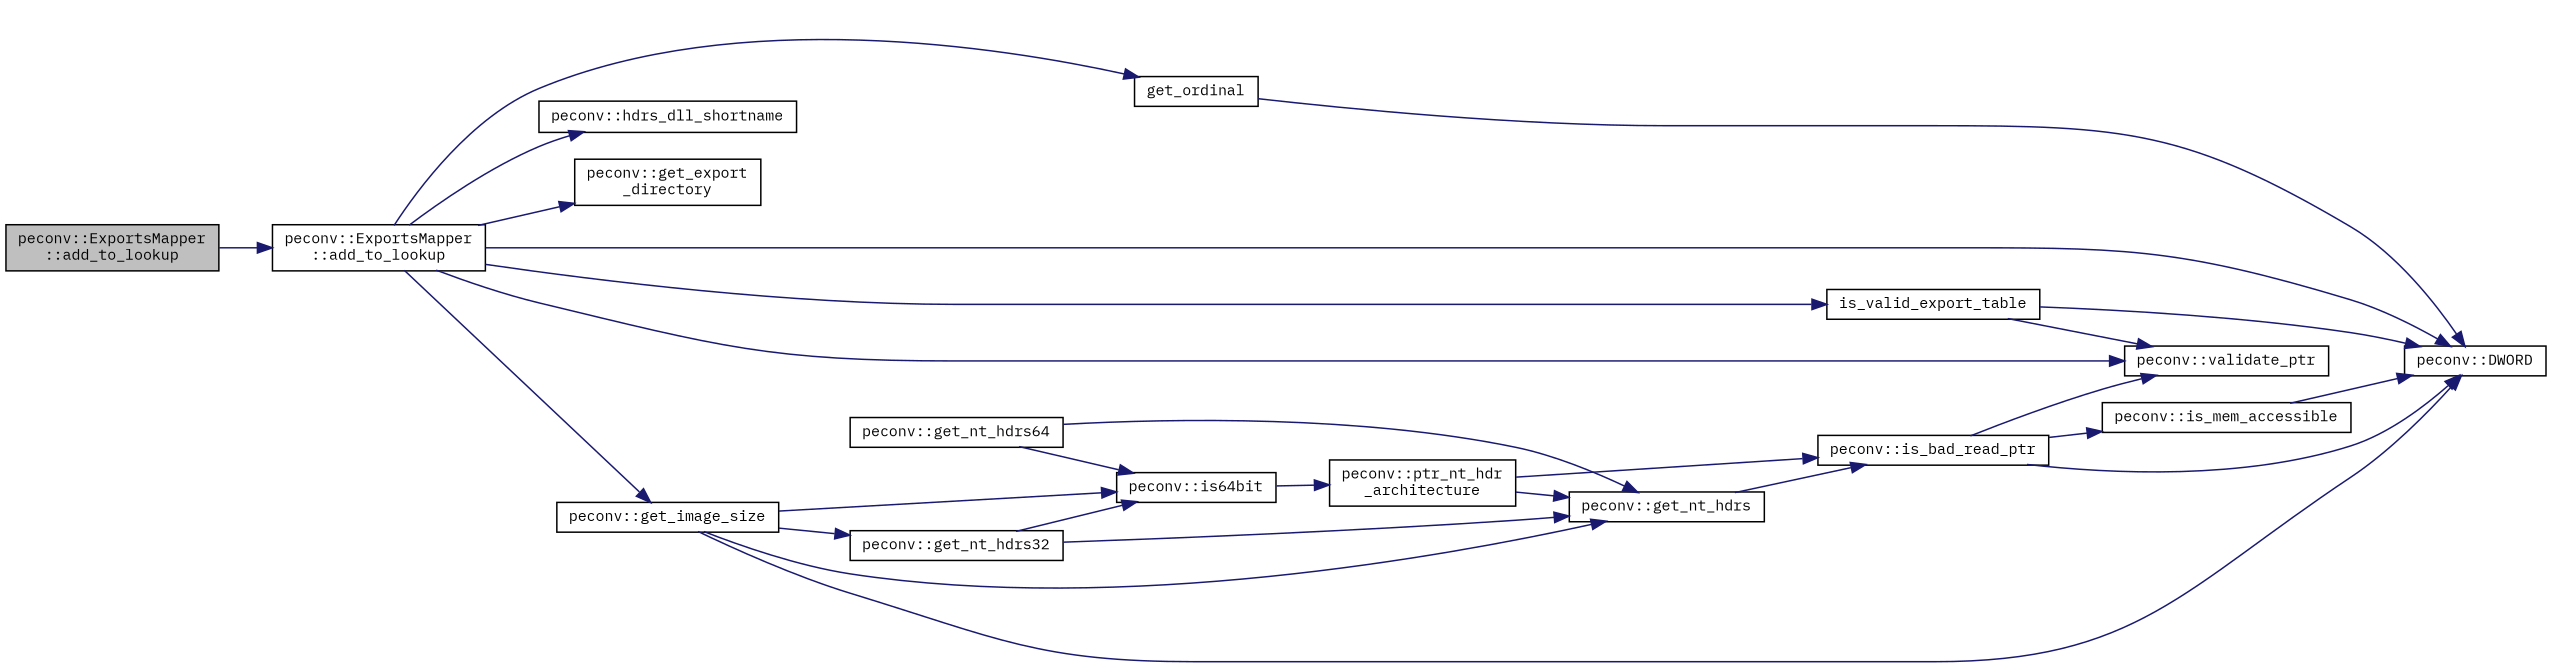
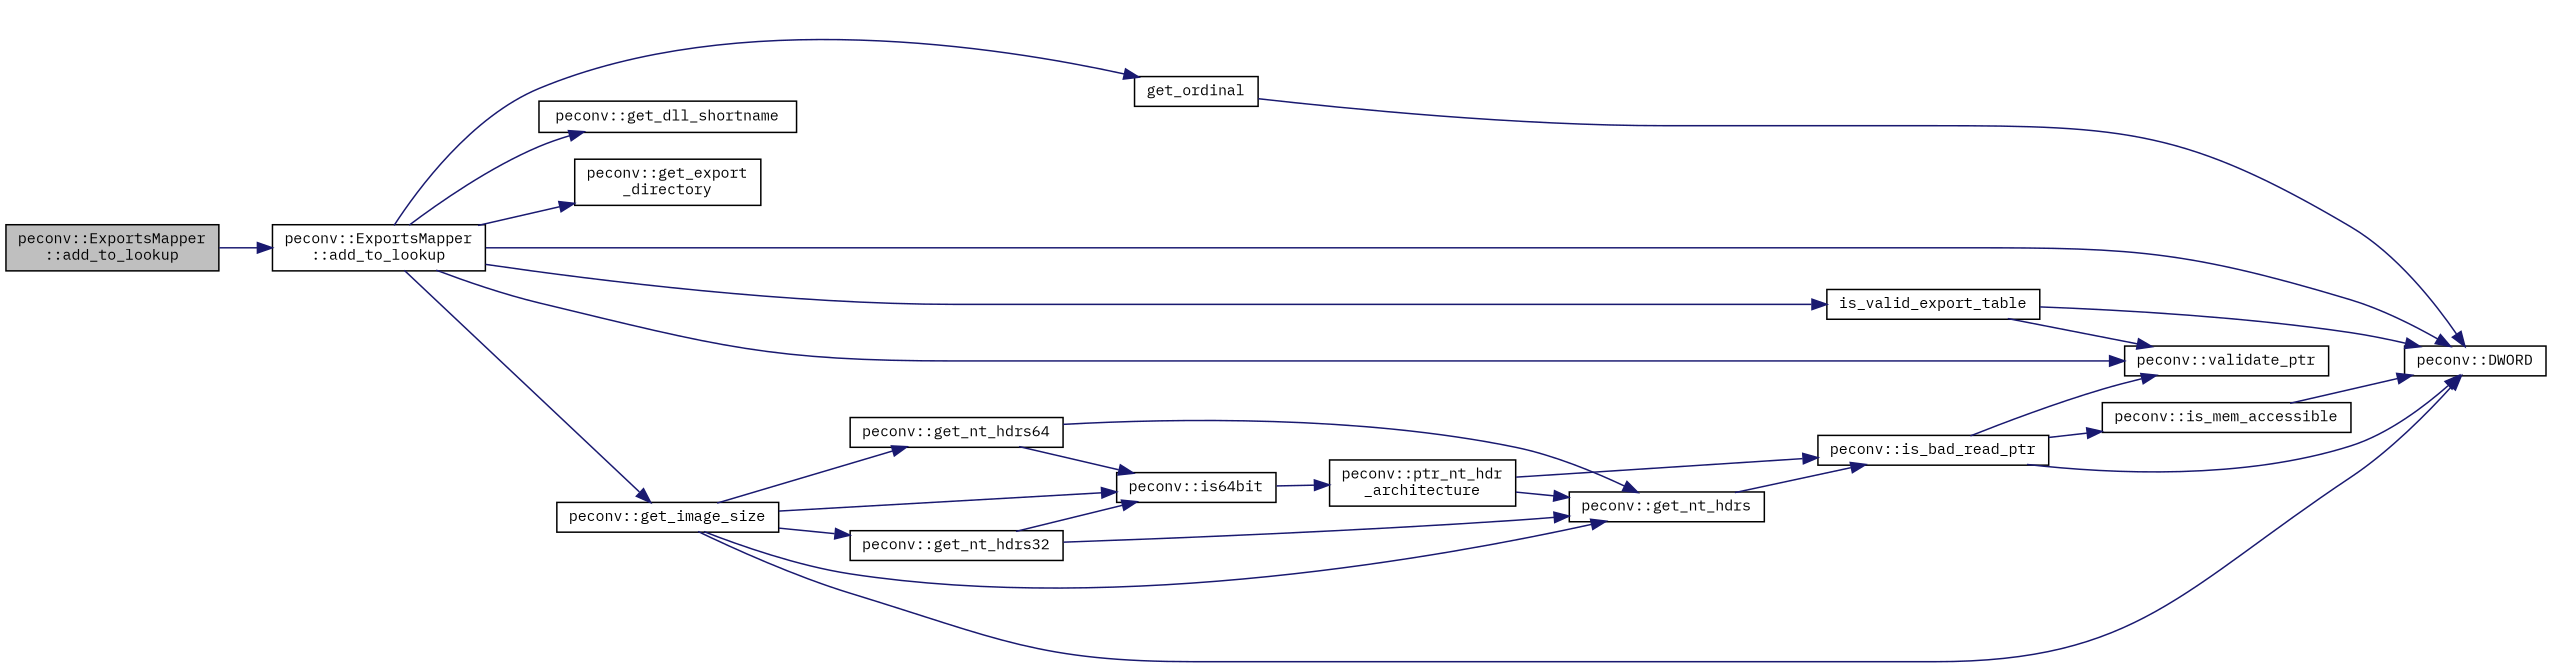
(668, 117) -> (668, 117)
none -> (805, 477)
